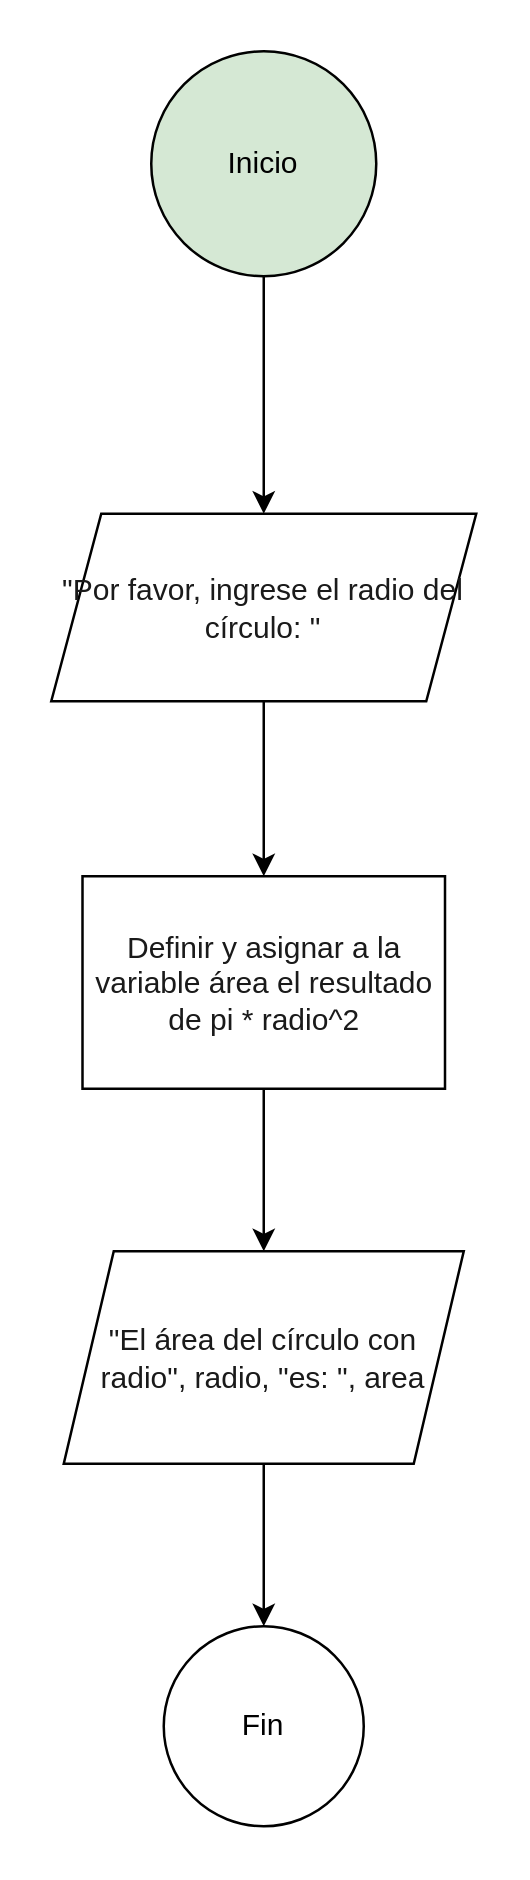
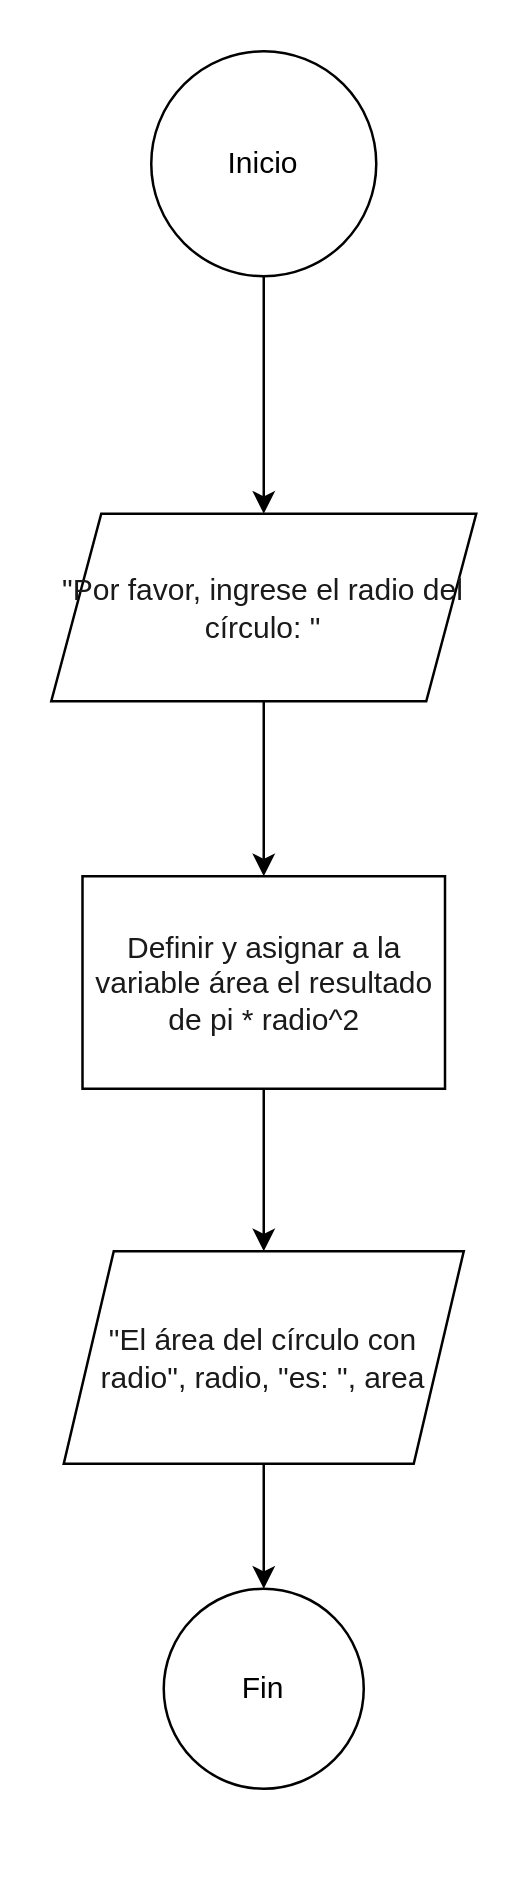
(264, 164) -> (264, 164)
(264, 1726) -> (264, 1689)
